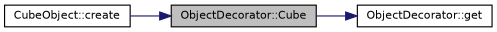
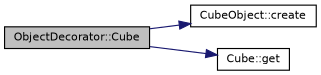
(145, 16) -> (165, 27)
(425, 16) -> (253, 59)
